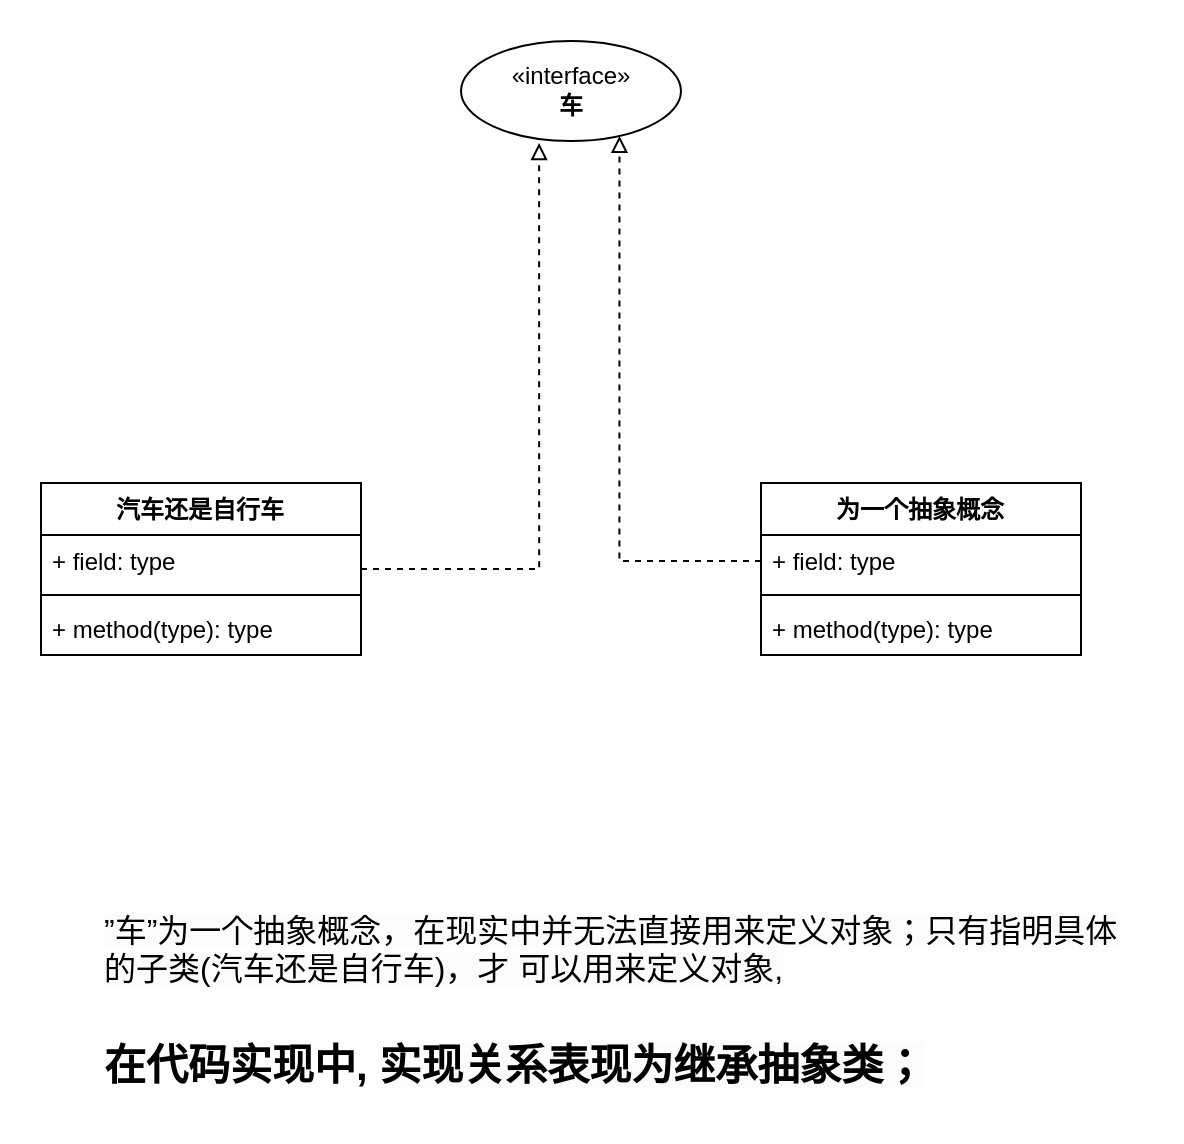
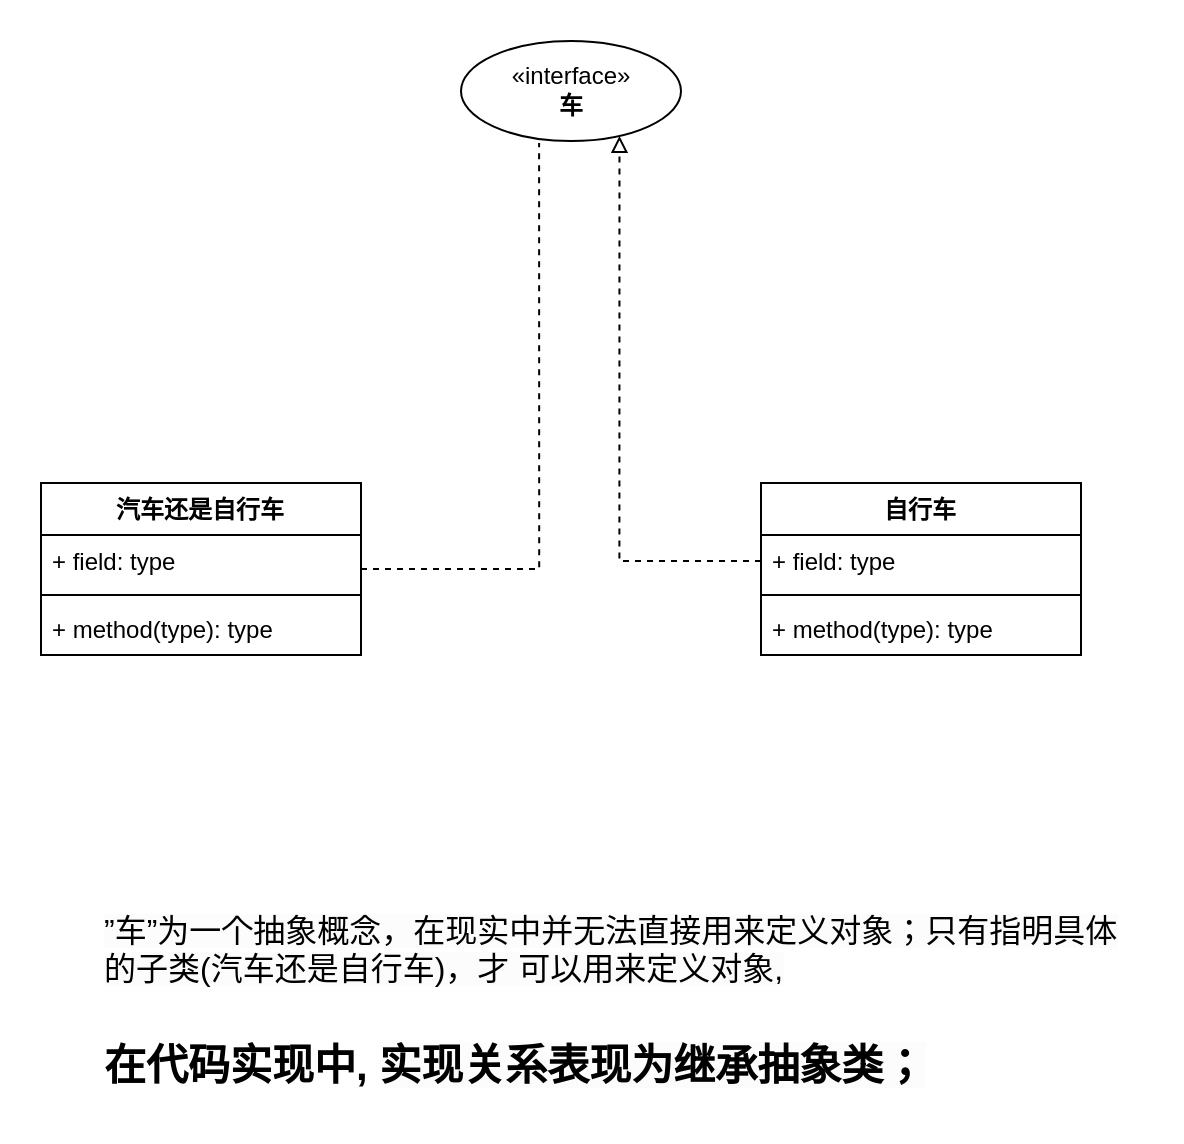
(539, 160) -> (539, 152)
(920, 510) -> (920, 510)
